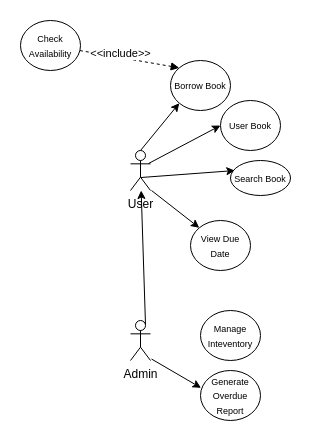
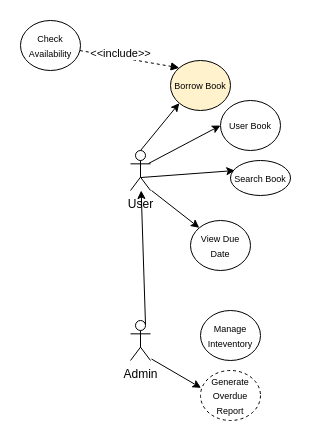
(201, 86) -> (201, 86)
(231, 396) -> (231, 396)
